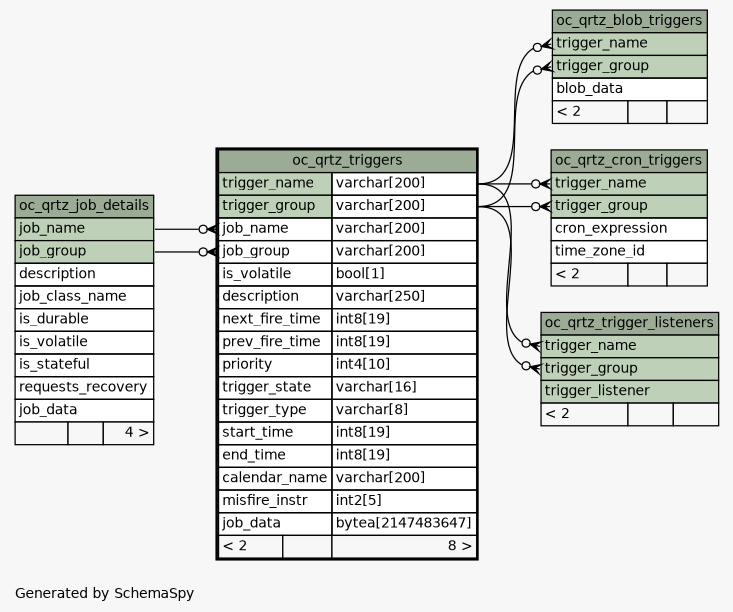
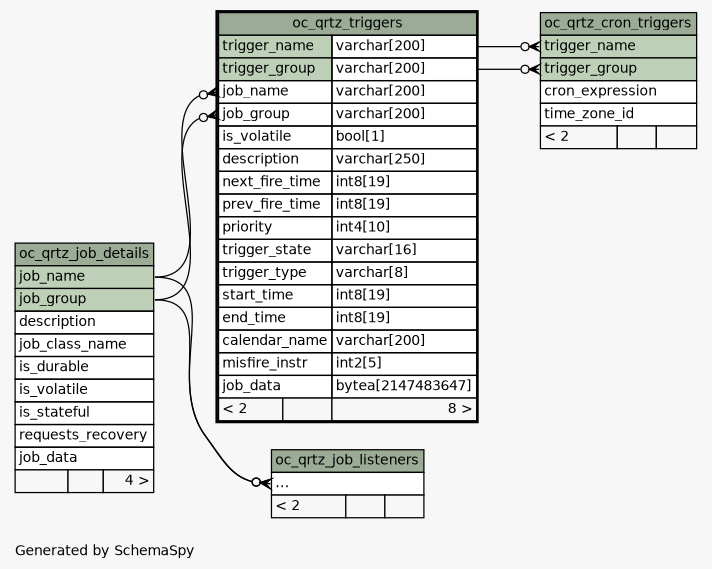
(629, 67) -> none
(629, 369) -> none
none -> (347, 484)
